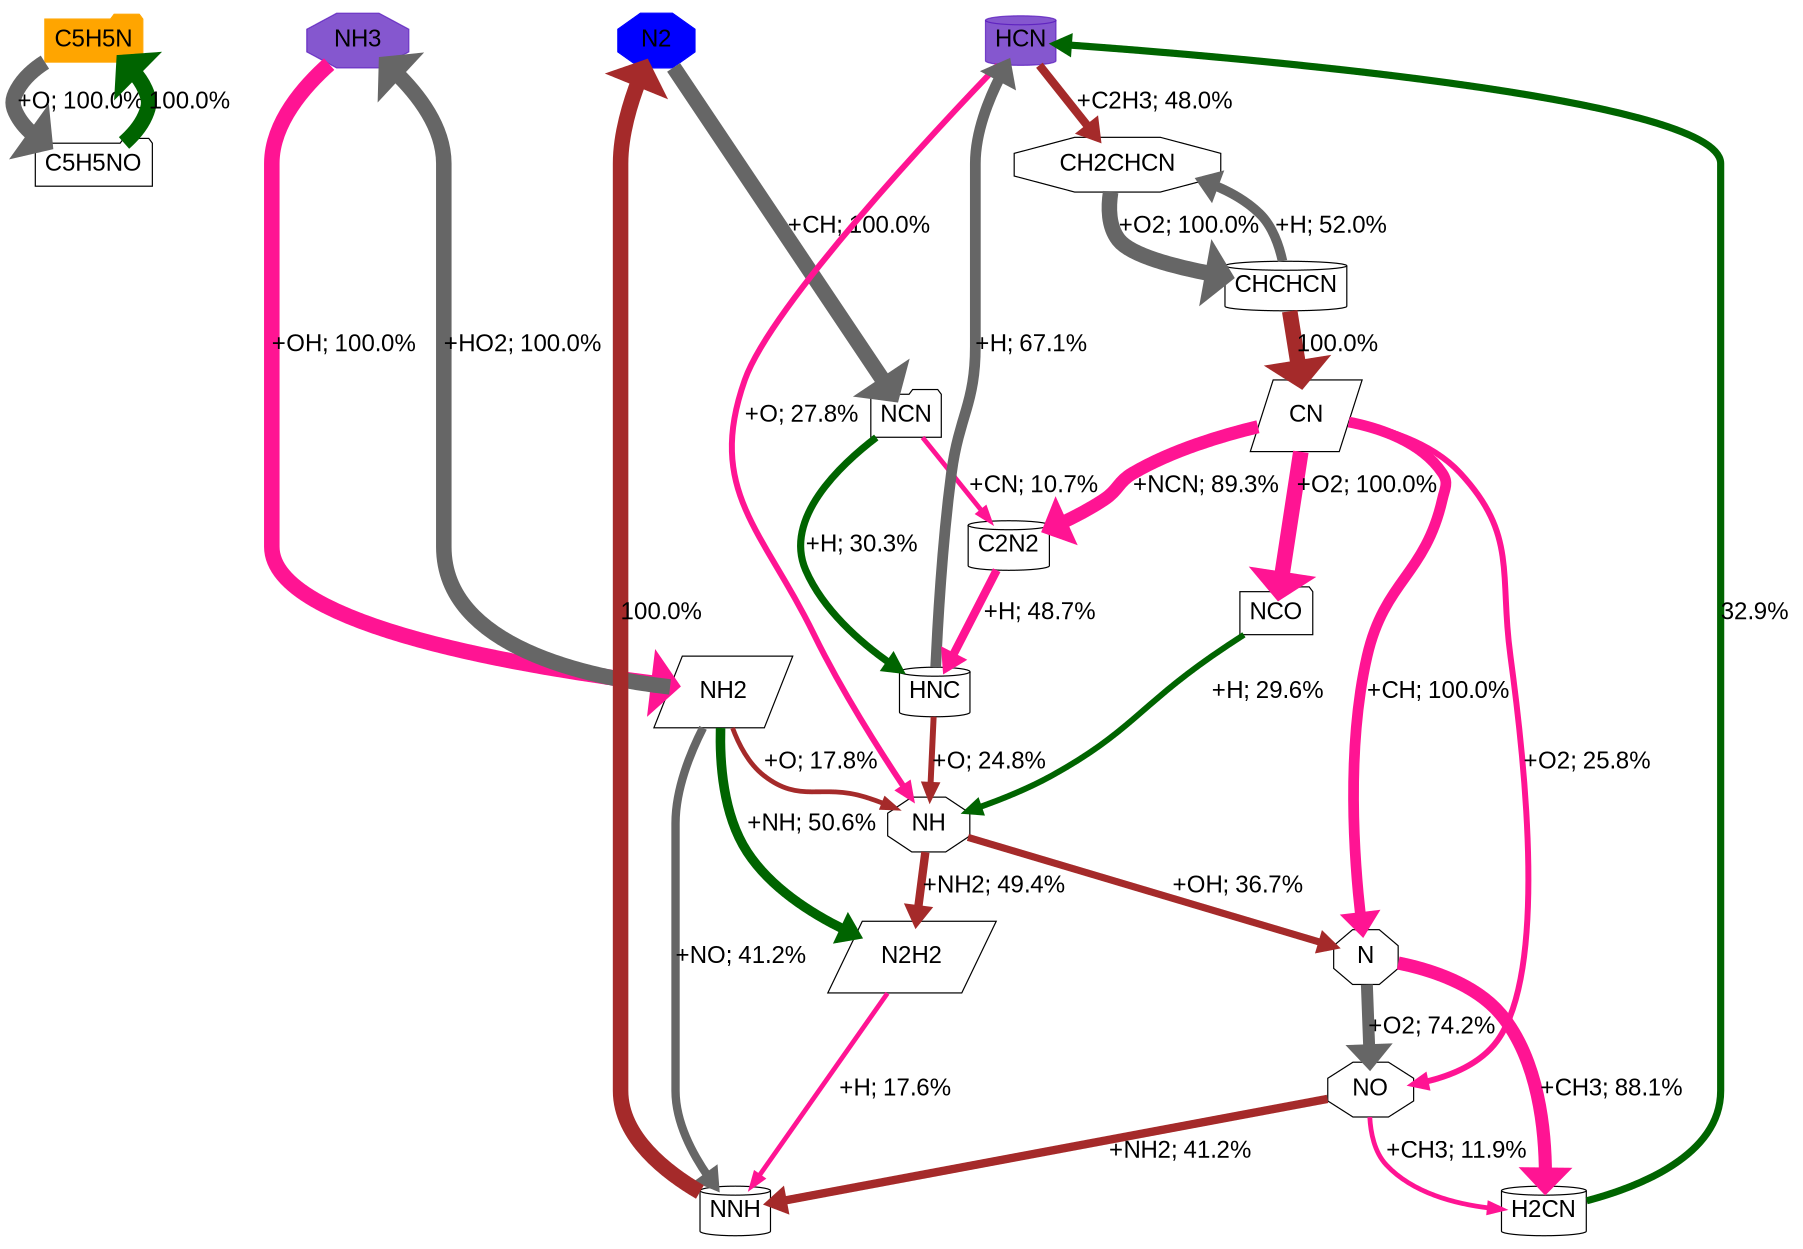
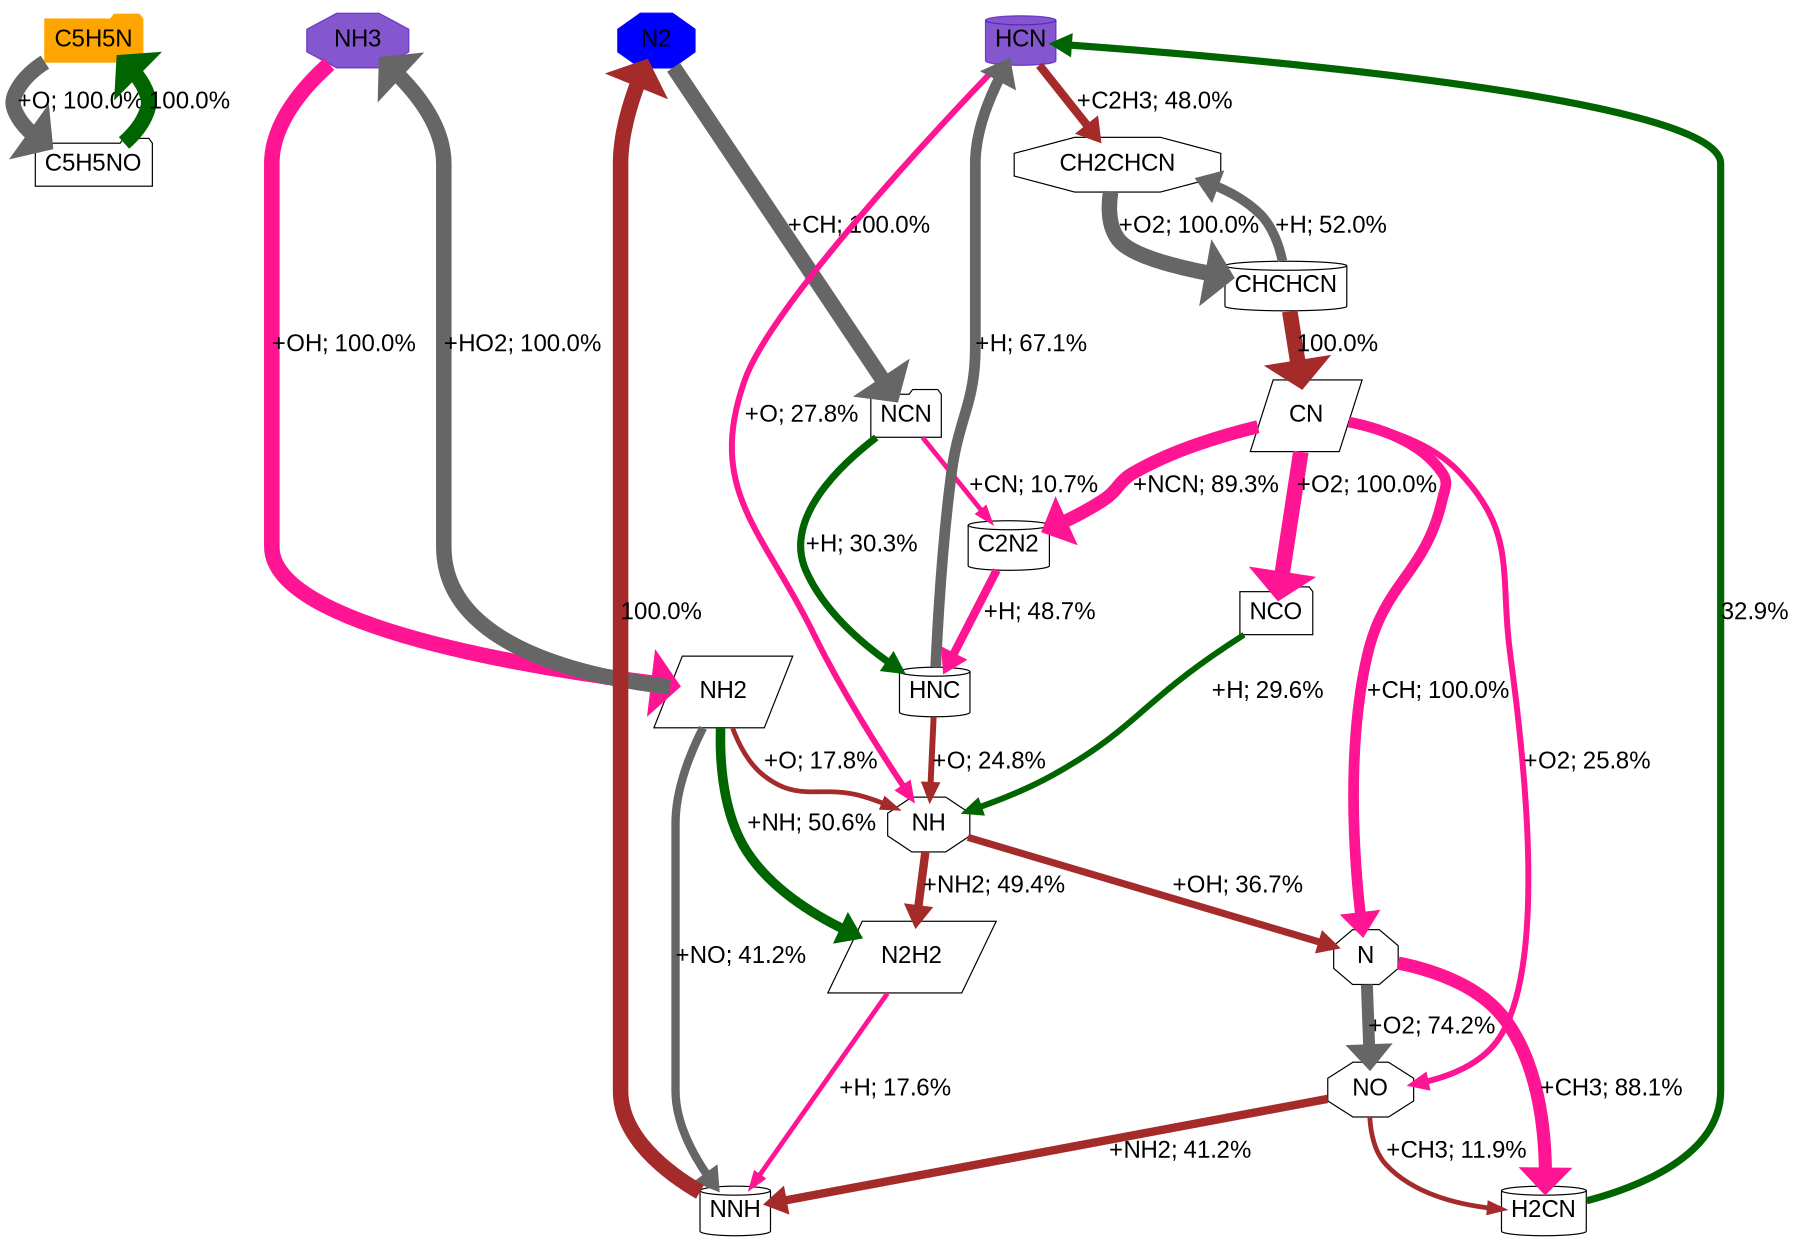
(1411, 1184) -> (1411, 1184)
